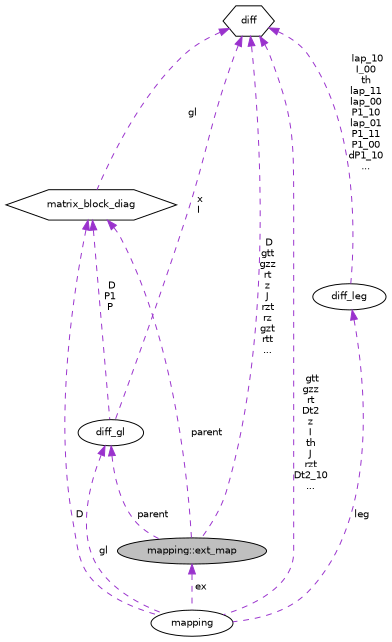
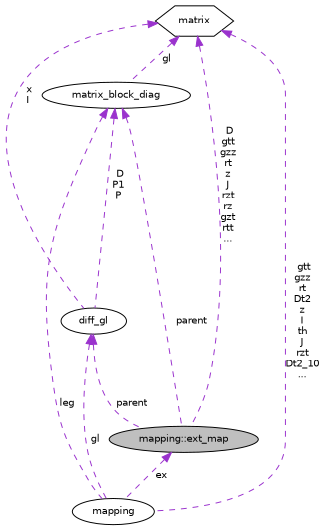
(249, 21) -> (194, 21)
(91, 205) -> (116, 95)
(349, 297) -> none
(78, 515) -> (66, 403)
